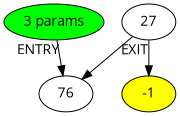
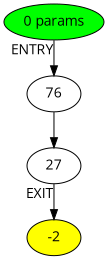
(54, 22) -> (54, 22)
(111, 55) -> (54, 125)
(149, 94) -> (54, 238)
